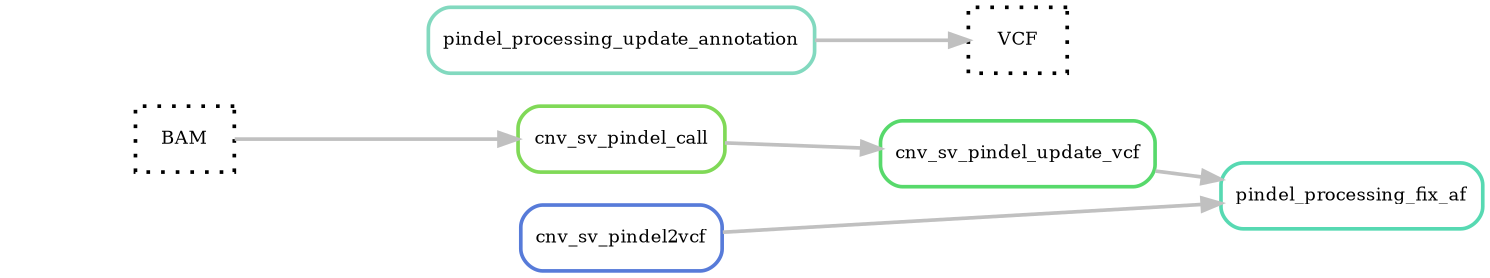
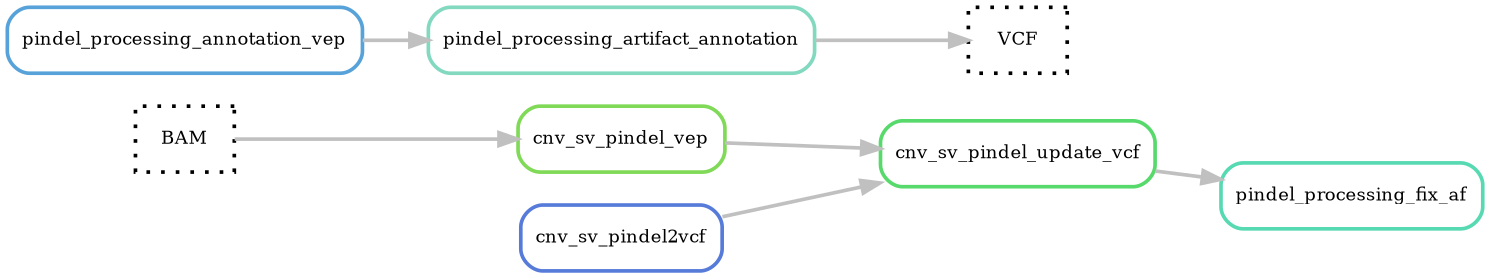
none -> (185, 40)
(621, 40) -> (621, 40)
(621, 139) -> (621, 139)
(962, 218) -> (792, 202)
